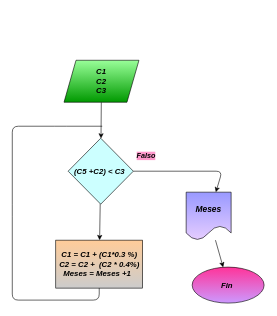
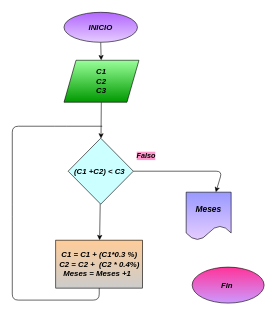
none -> (101, 27)
none -> (101, 54)
(101, 171) -> (101, 171)
(219, 252) -> none
